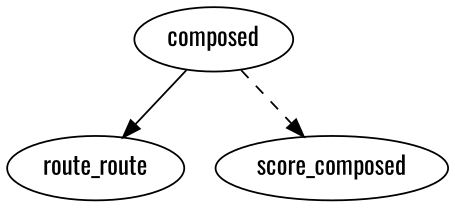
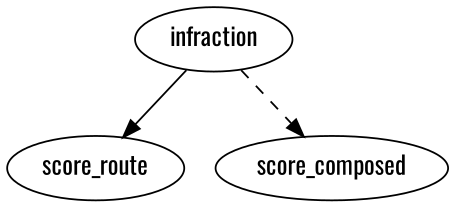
(214, 39) -> (214, 39)
(96, 168) -> (96, 168)
